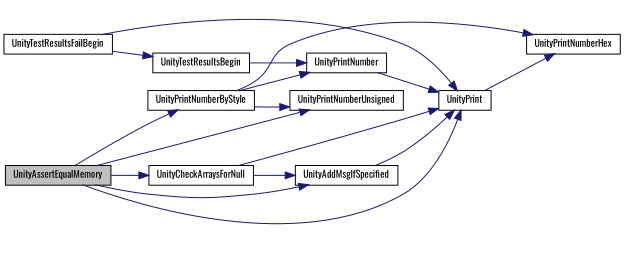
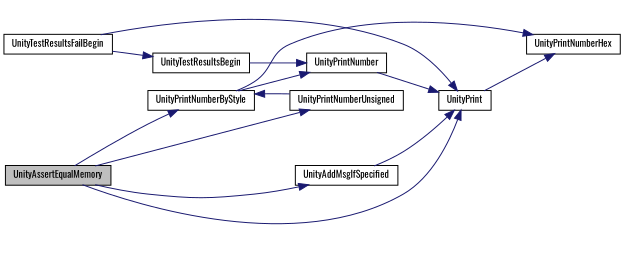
(267, 107) -> (277, 94)
(201, 175) -> none
